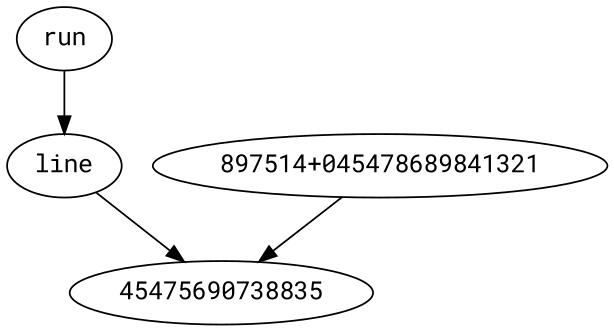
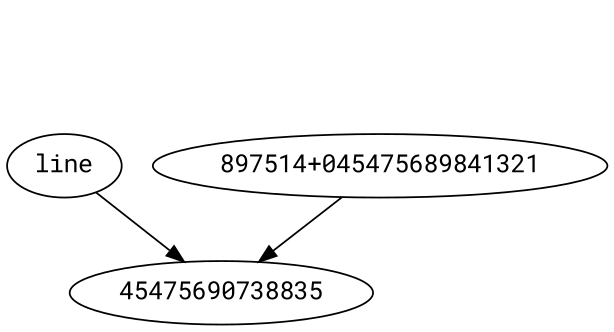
(64, 39) -> none
(380, 166) -> (380, 166)
